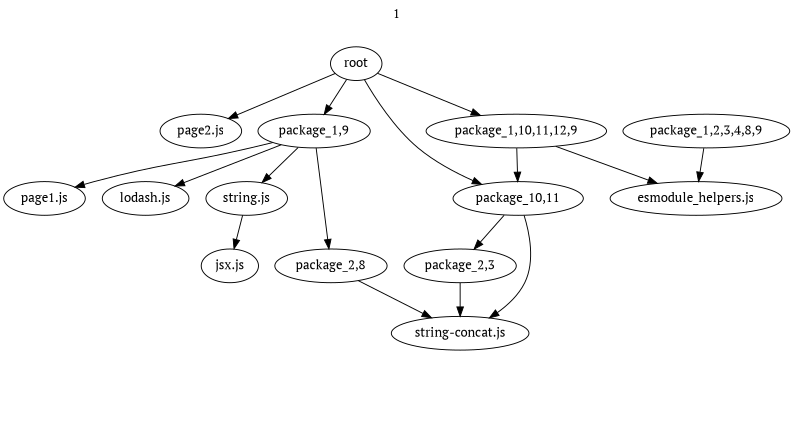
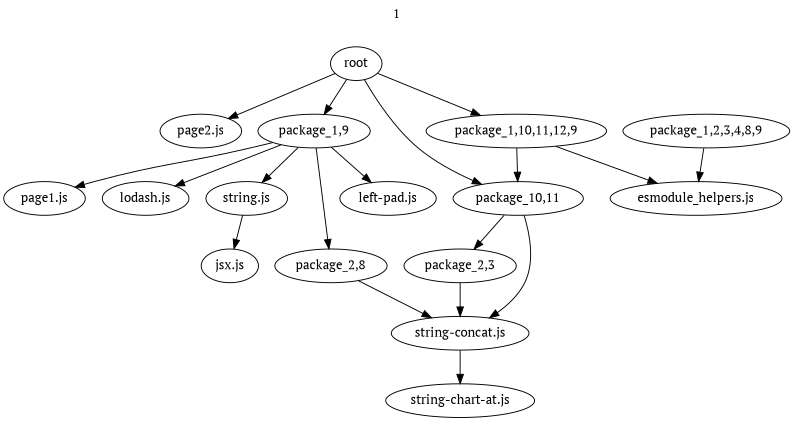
none -> (388, 198)
none -> (460, 401)
